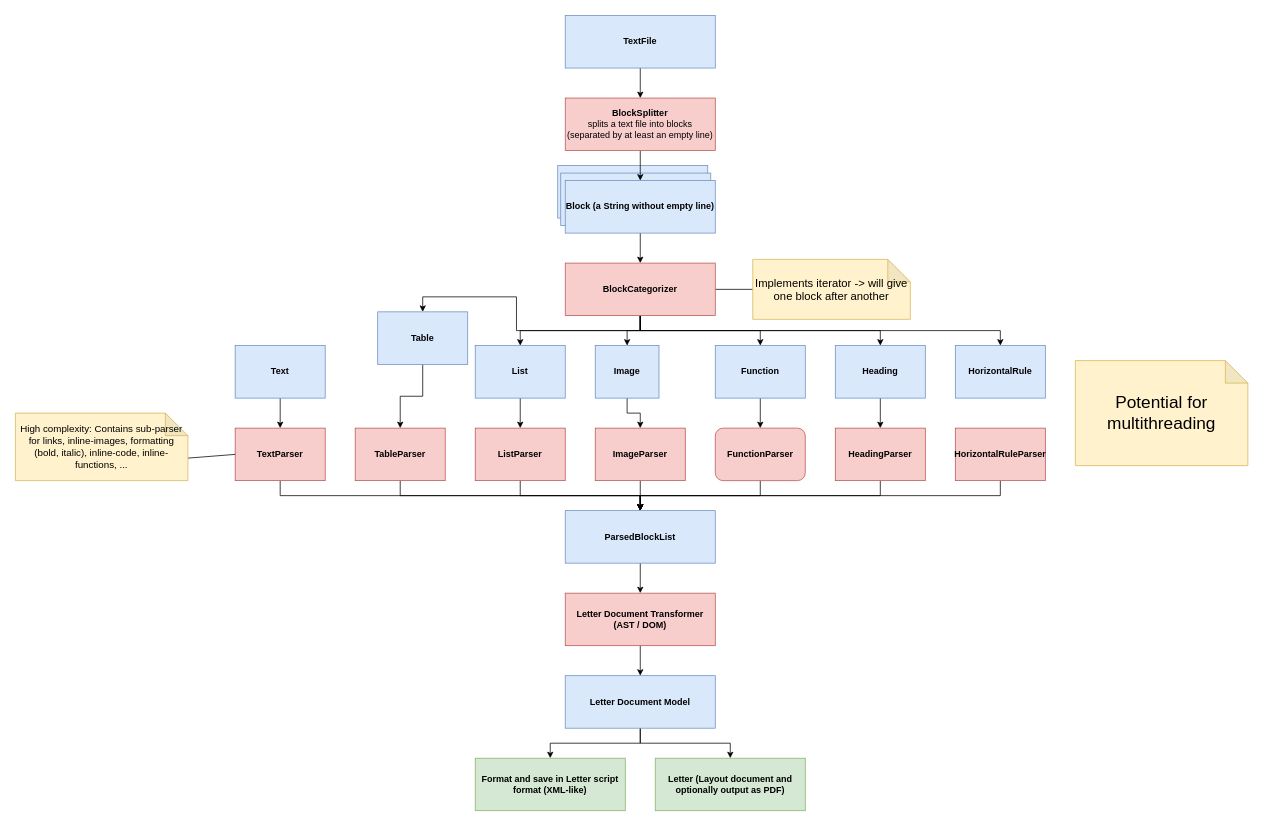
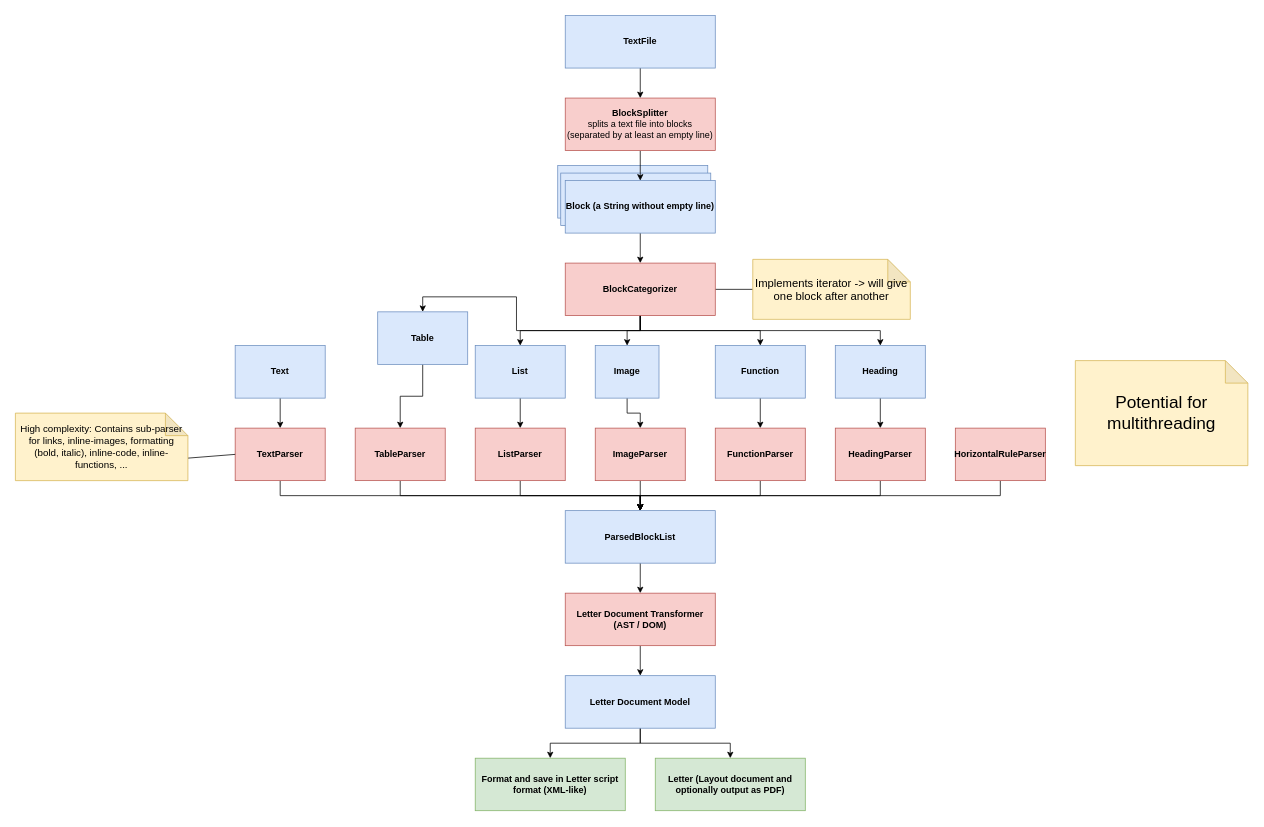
(946, 330) -> none
(1000, 372) -> none
(760, 454) -> (760, 454)
